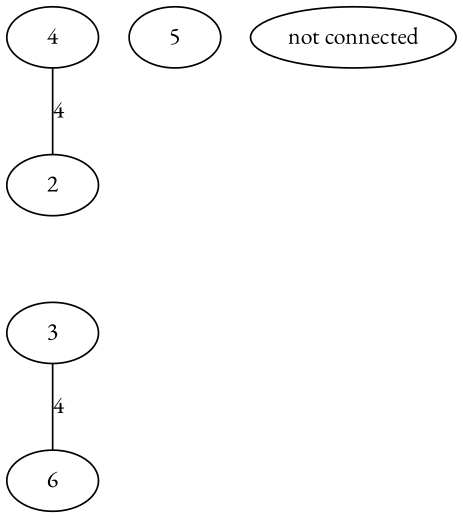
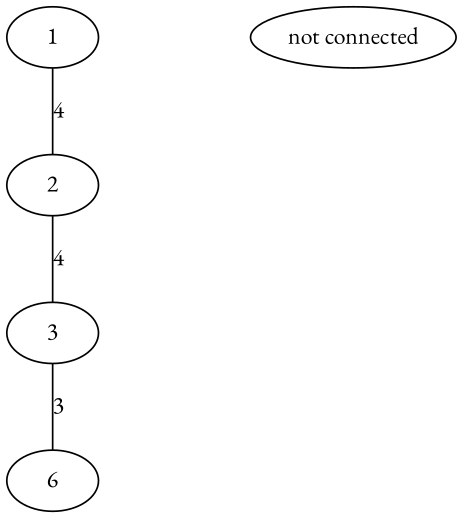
(53, 37) -> (53, 37)
(175, 37) -> none
none -> (53, 259)
(59, 407) -> (59, 407)
